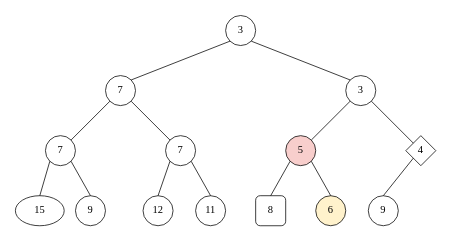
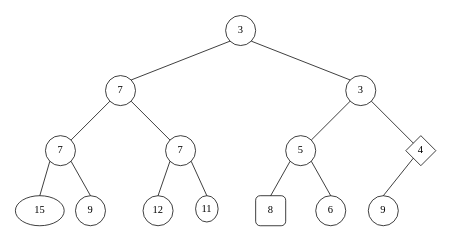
(300, 150) -> (300, 150)
(210, 210) -> (207, 209)
(330, 210) -> (330, 210)
